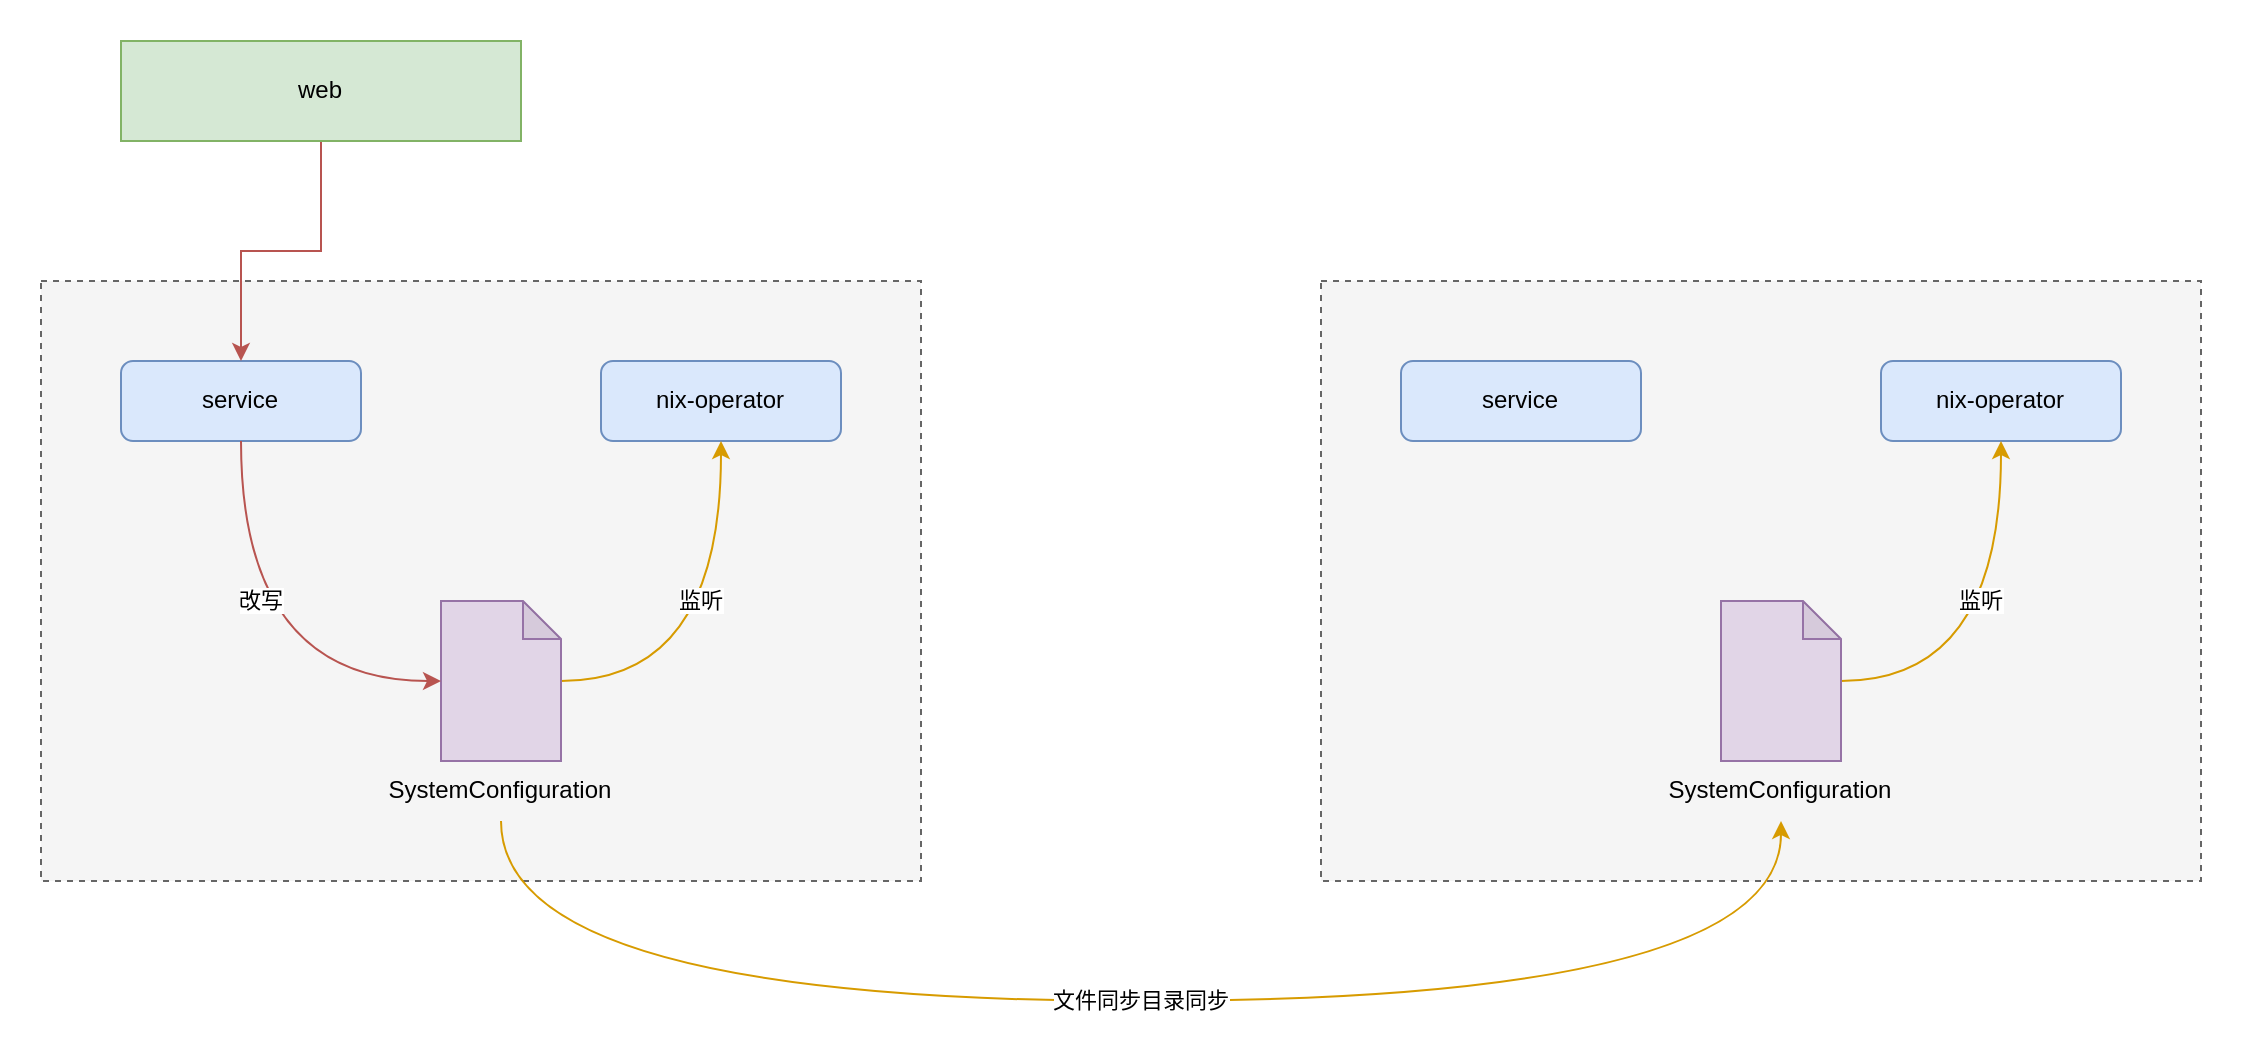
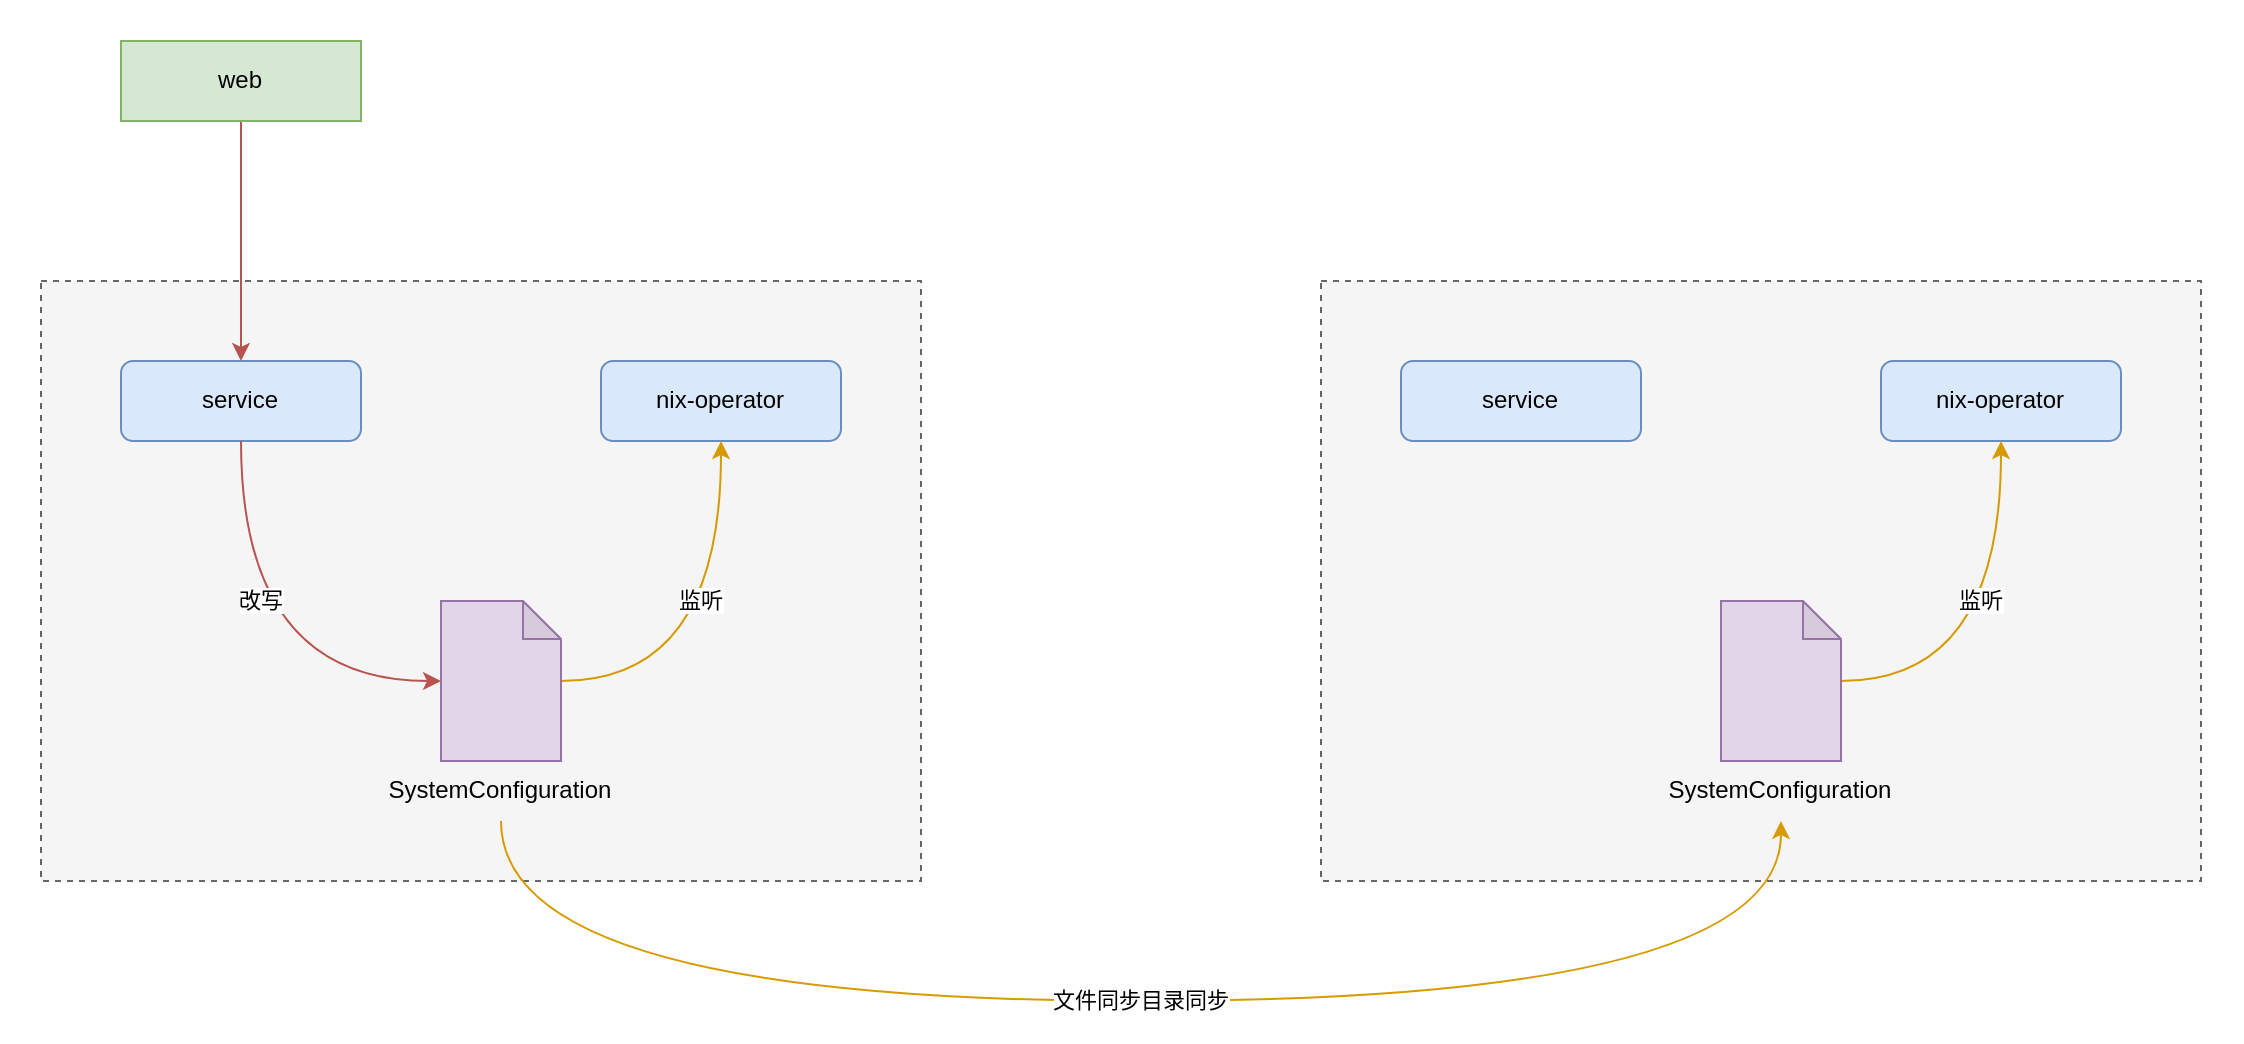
(321, 91) -> (241, 81)
